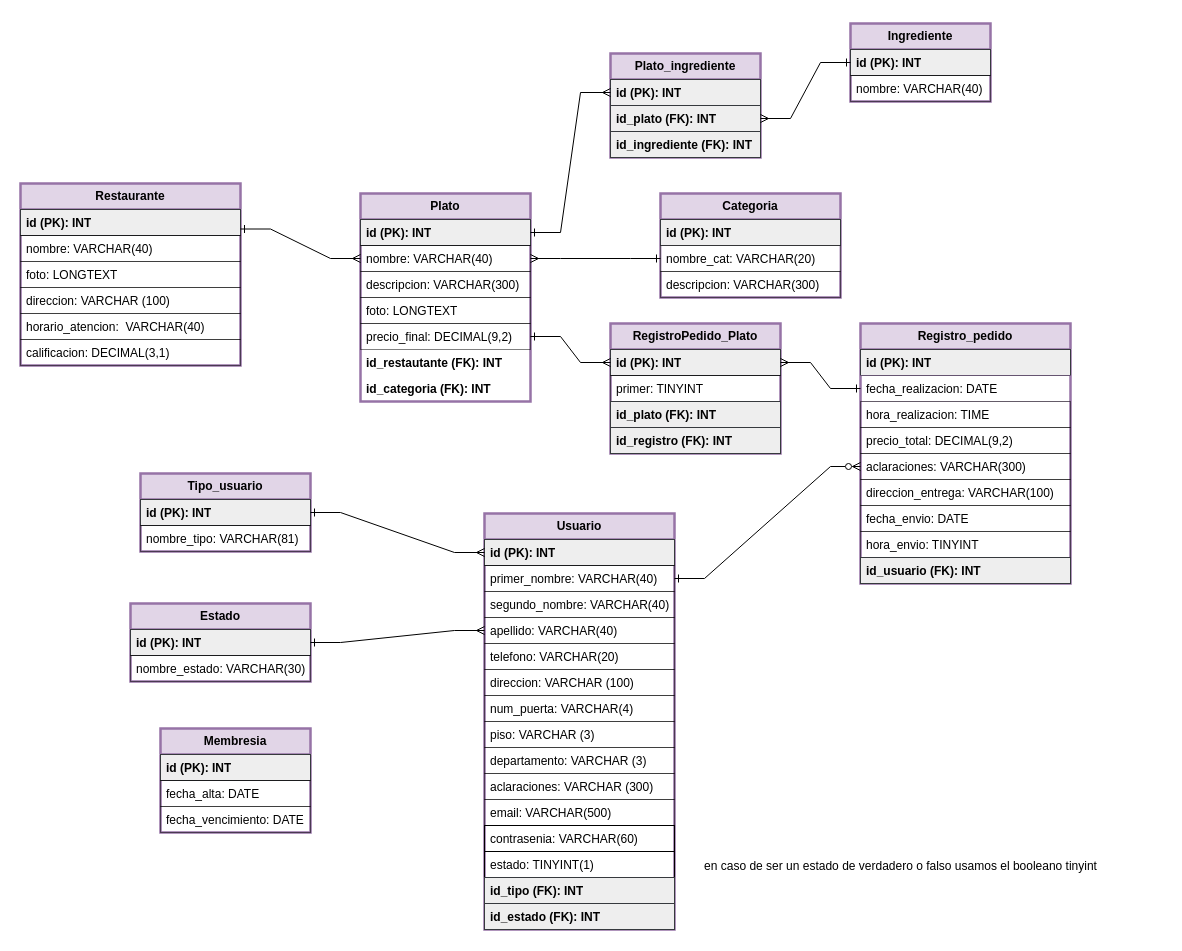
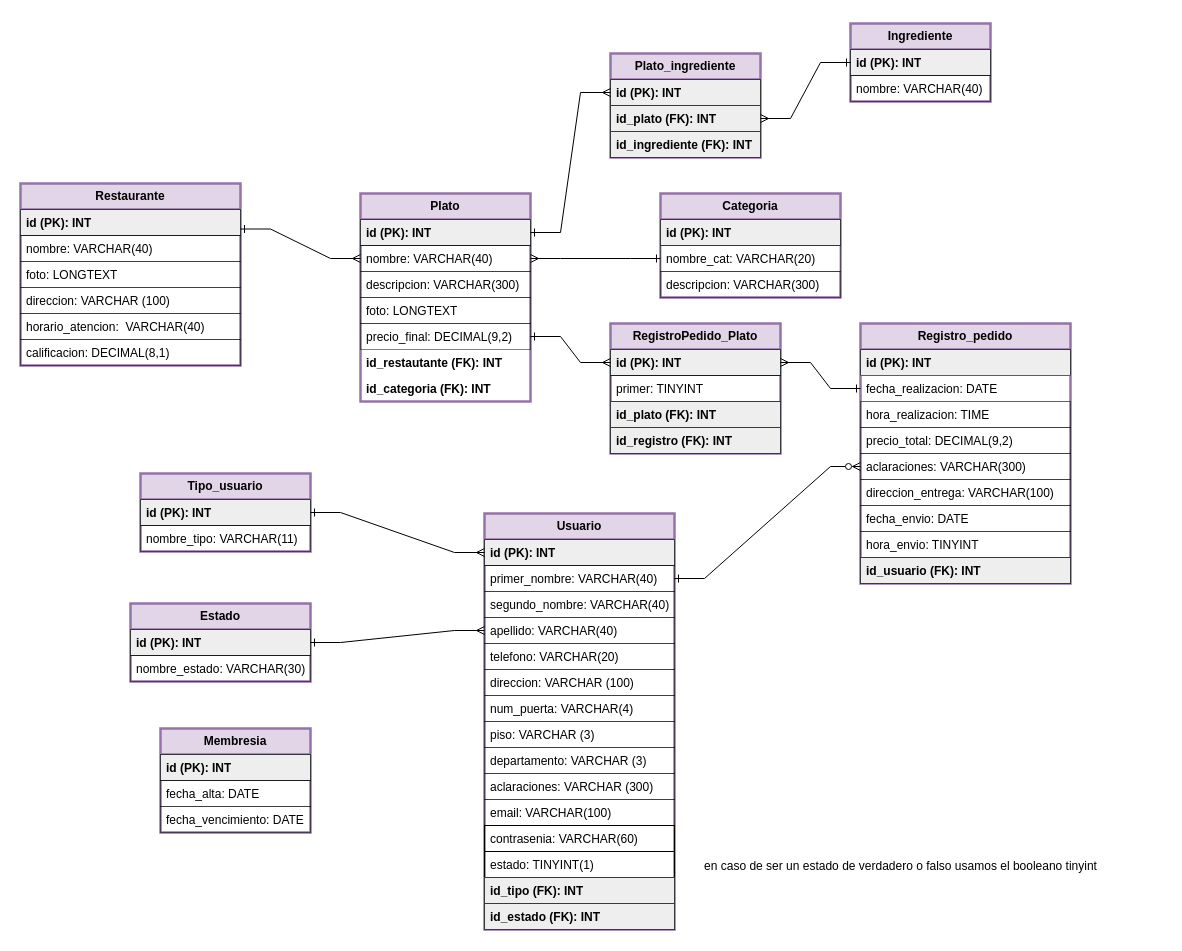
(103, 354) -> (103, 354)
(222, 540) -> (222, 540)
(548, 814) -> (548, 814)
